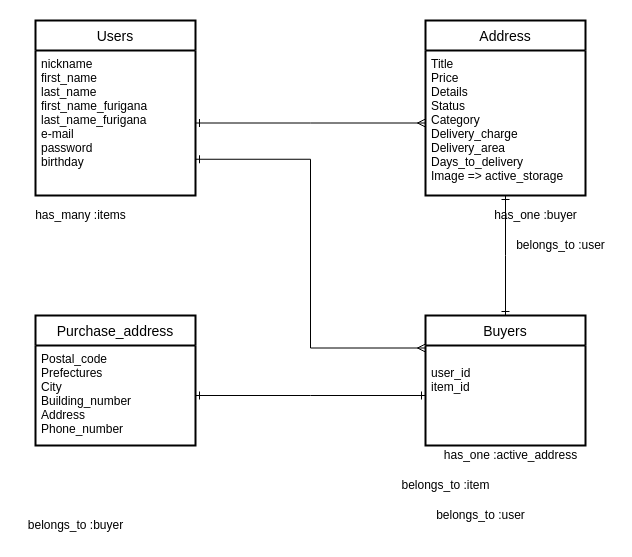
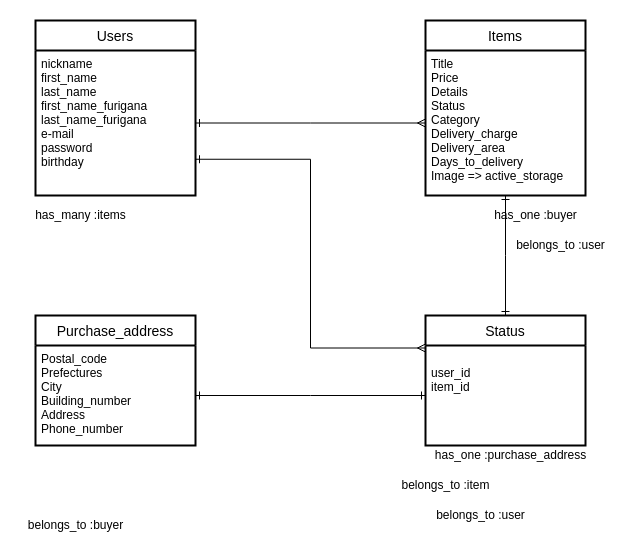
(505, 36) -> (505, 36)
(505, 331) -> (505, 331)
(511, 456) -> (511, 456)
